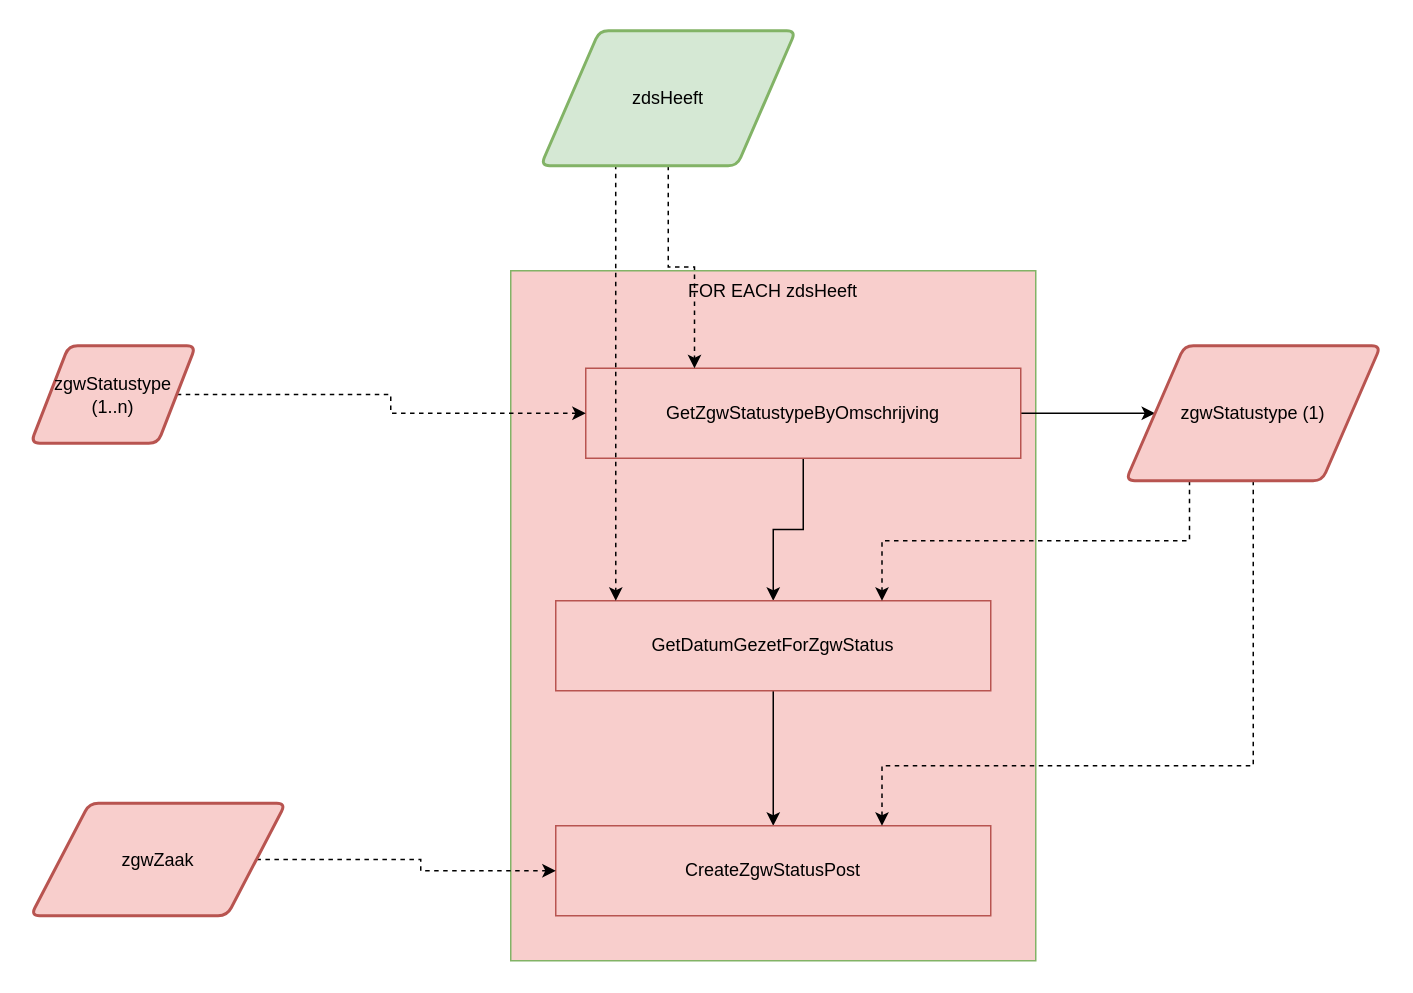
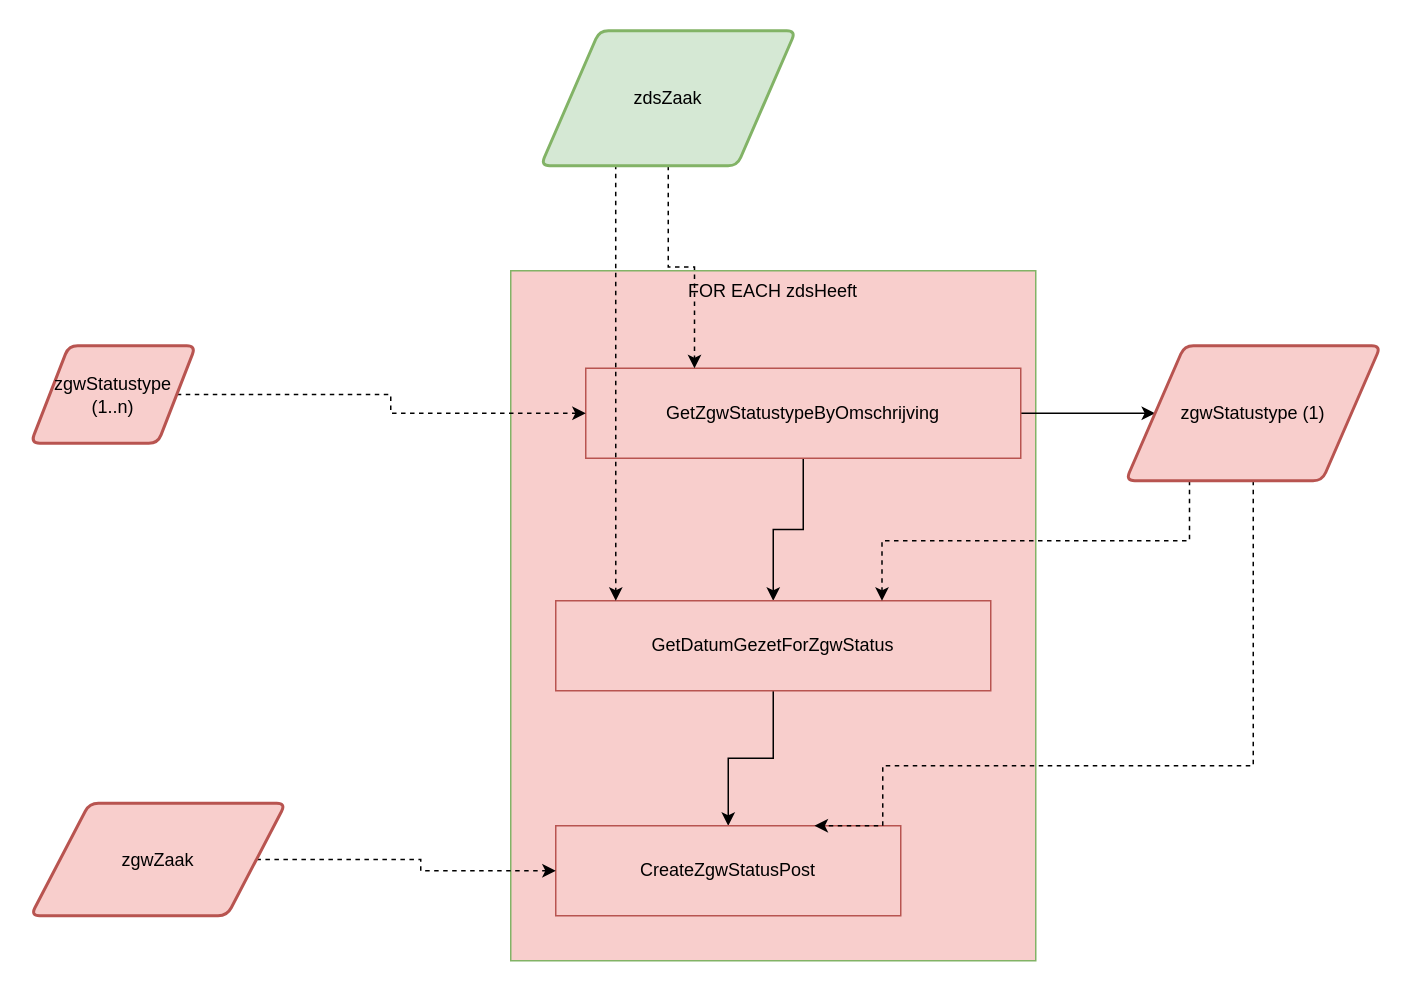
(668, 98) -> (668, 98)
(773, 871) -> (728, 871)
